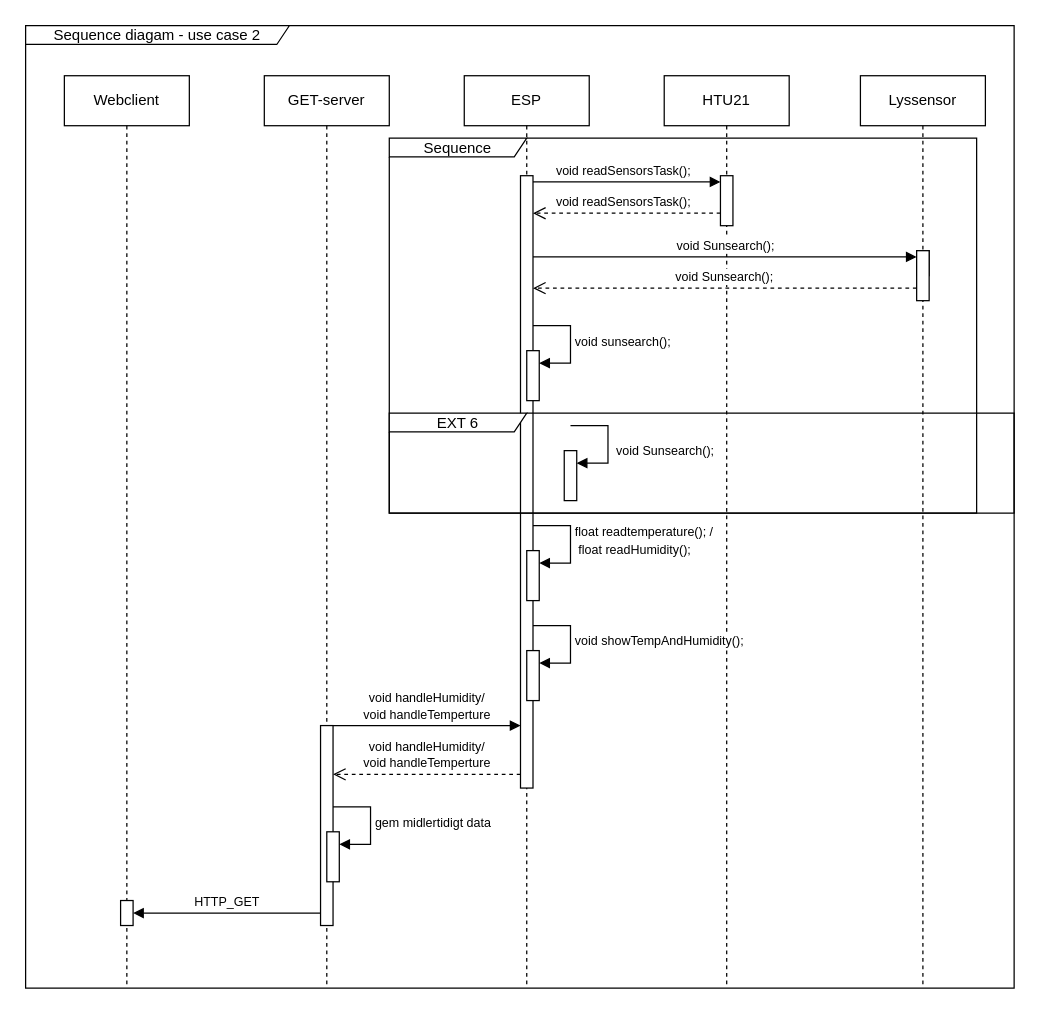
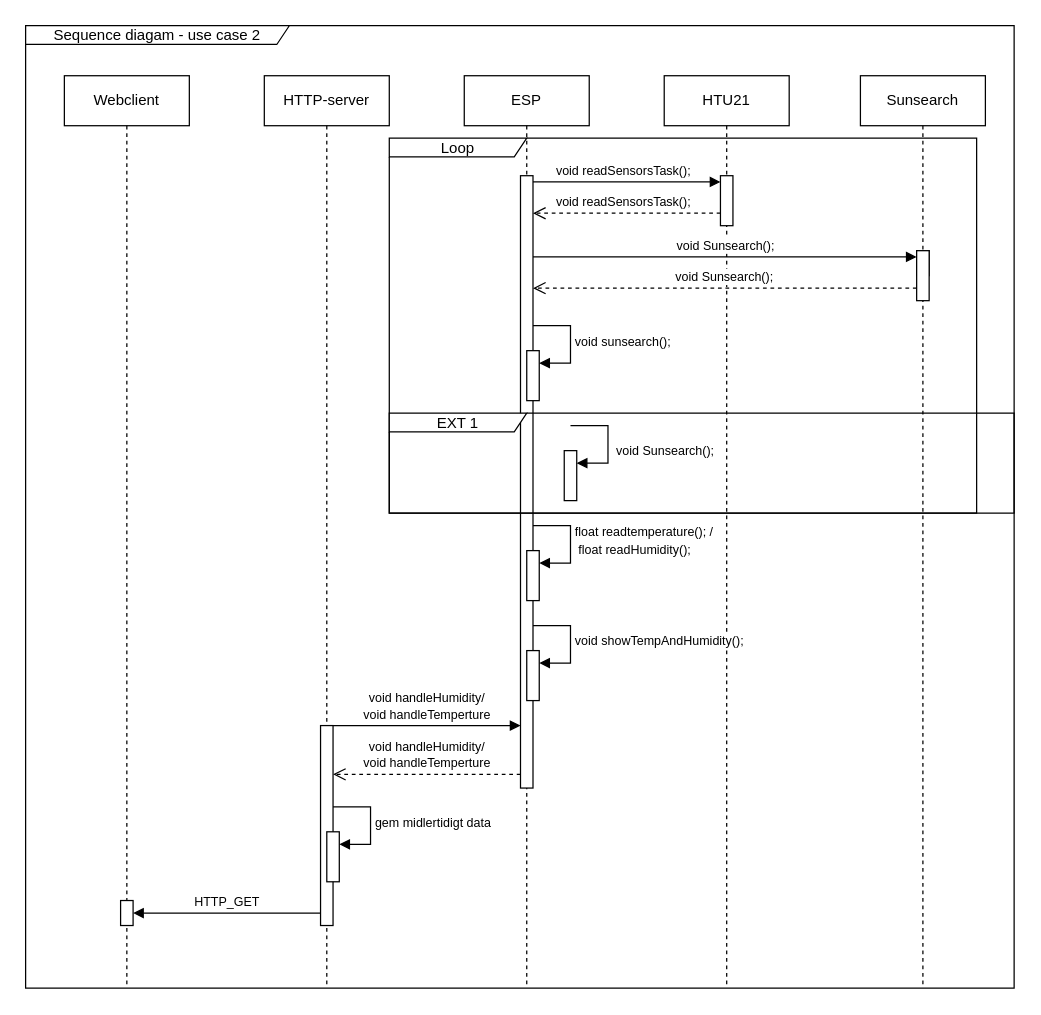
(327, 101) -> (327, 101)
(923, 101) -> (923, 101)
(458, 148) -> (458, 148)
(458, 423) -> (458, 423)
